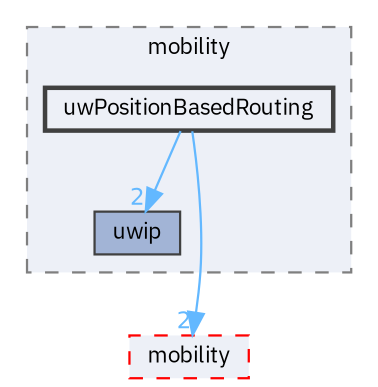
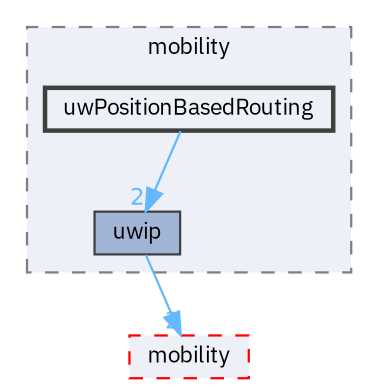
(201, 222) -> (159, 286)
